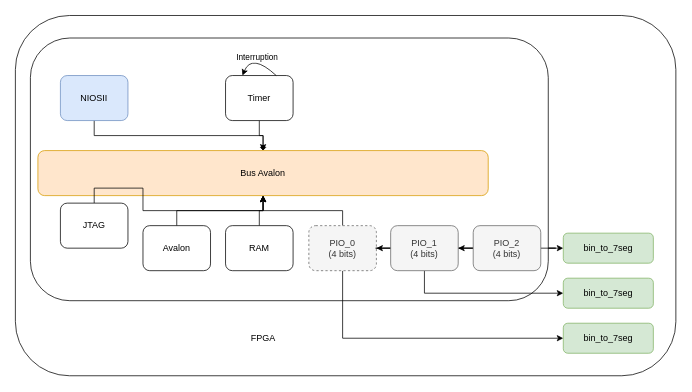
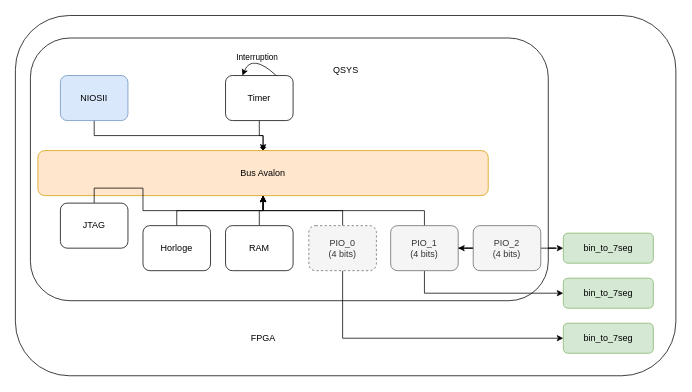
none -> (345, 70)
(177, 248) -> (177, 248)
(381, 248) -> (392, 210)
